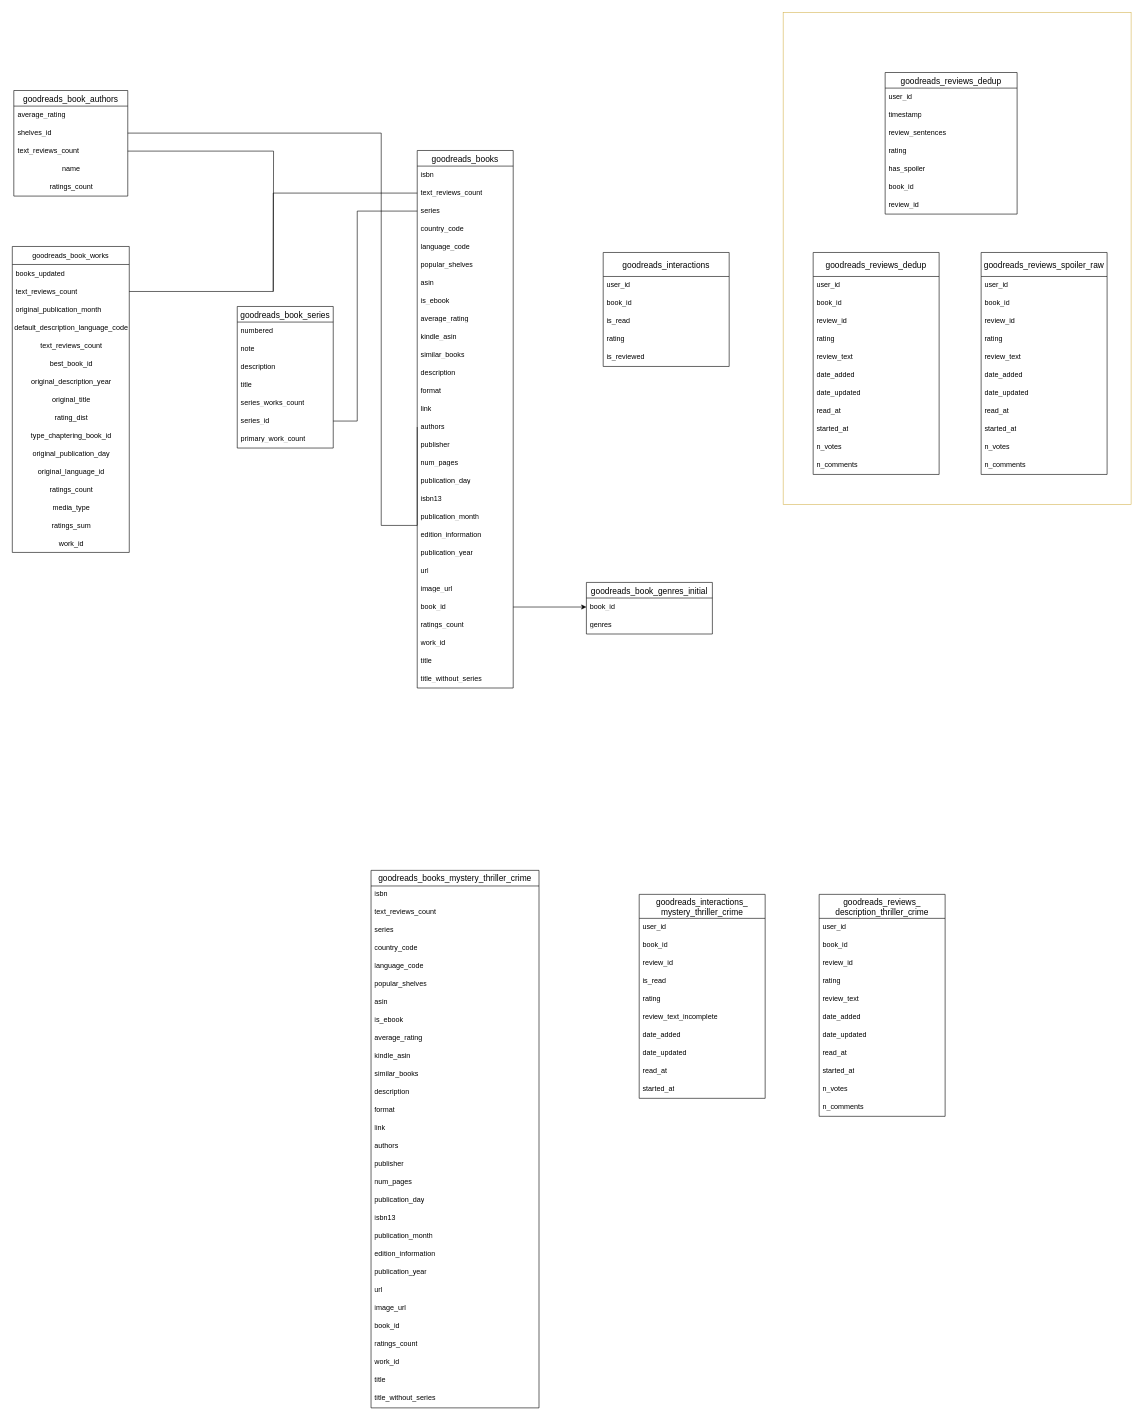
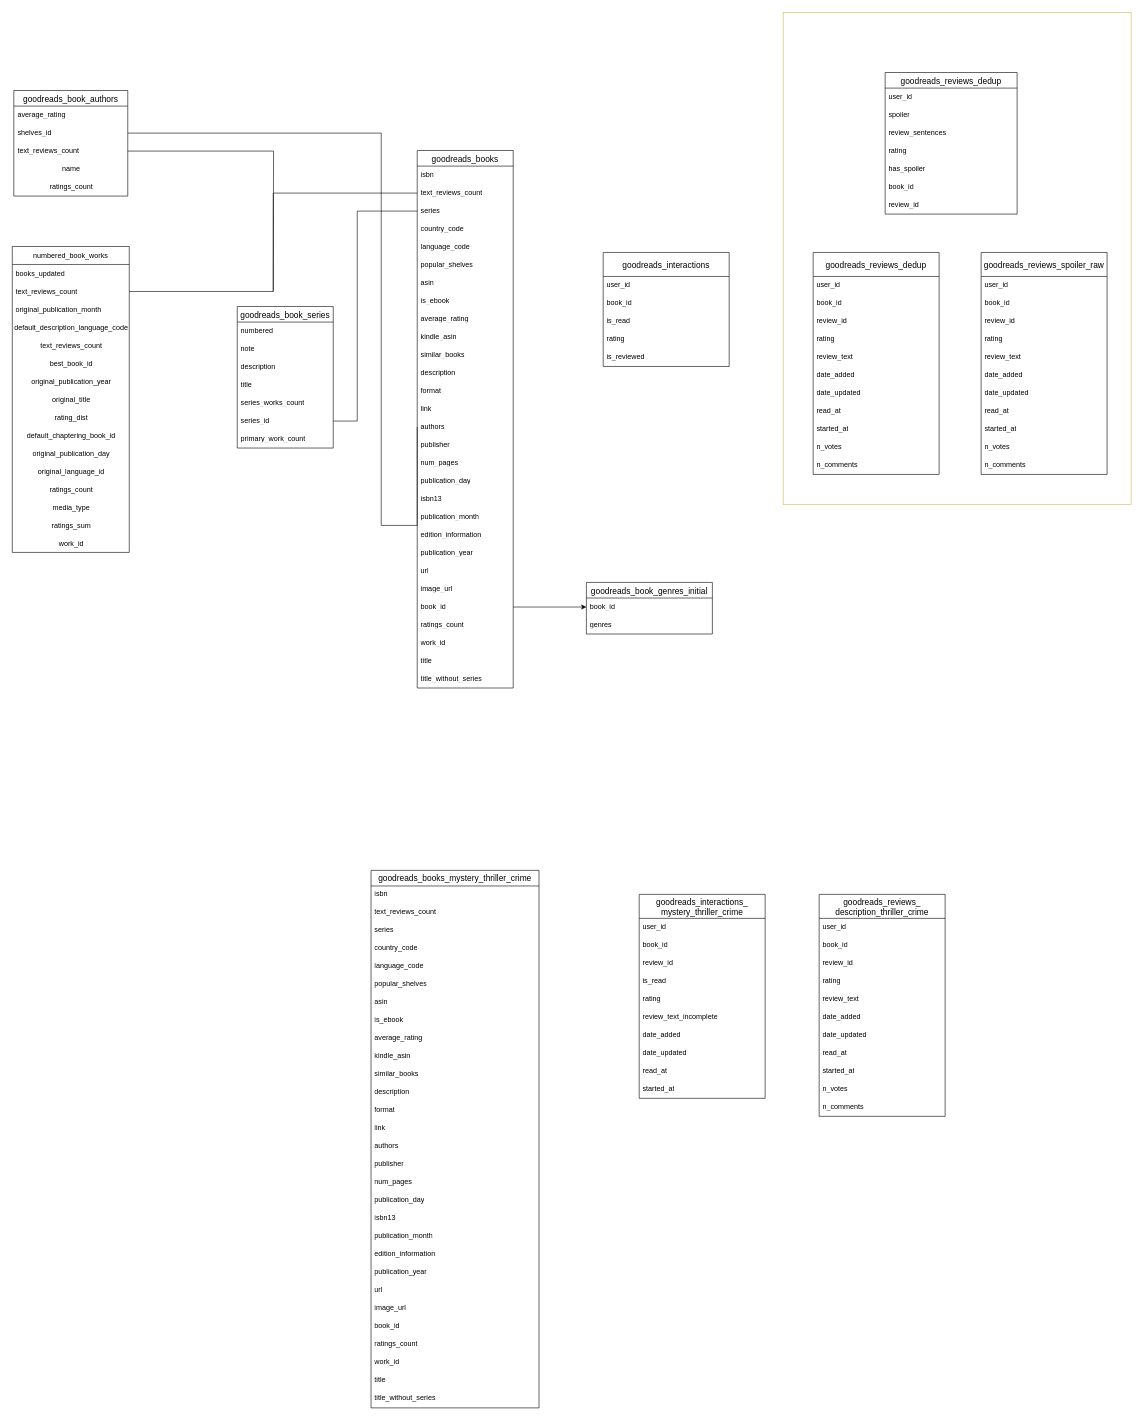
(906, 114) -> (901, 114)
(71, 255) -> (71, 255)
(71, 381) -> (71, 381)
(71, 435) -> (71, 435)
